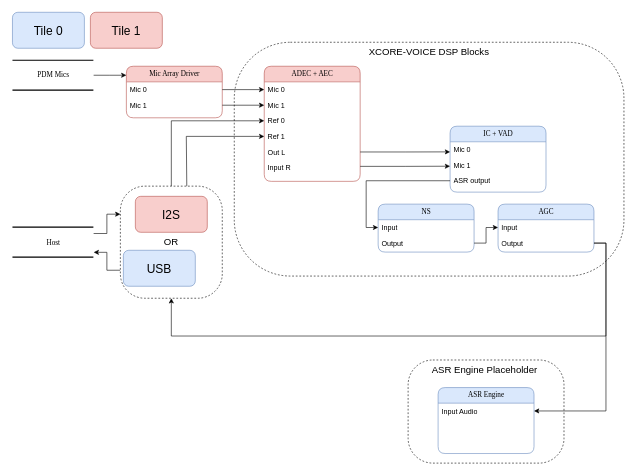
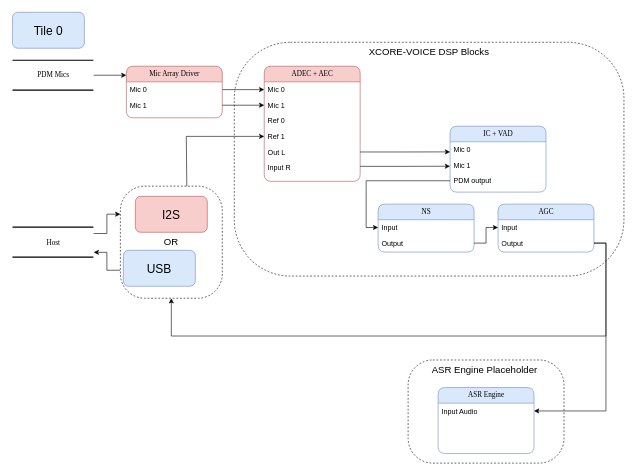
(126, 30) -> none
(171, 121) -> none
(473, 182) -> (473, 182)
